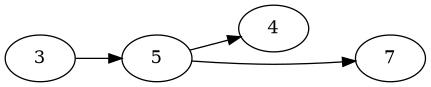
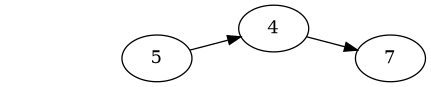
(40, 58) -> none
(267, 64) -> (326, 42)
